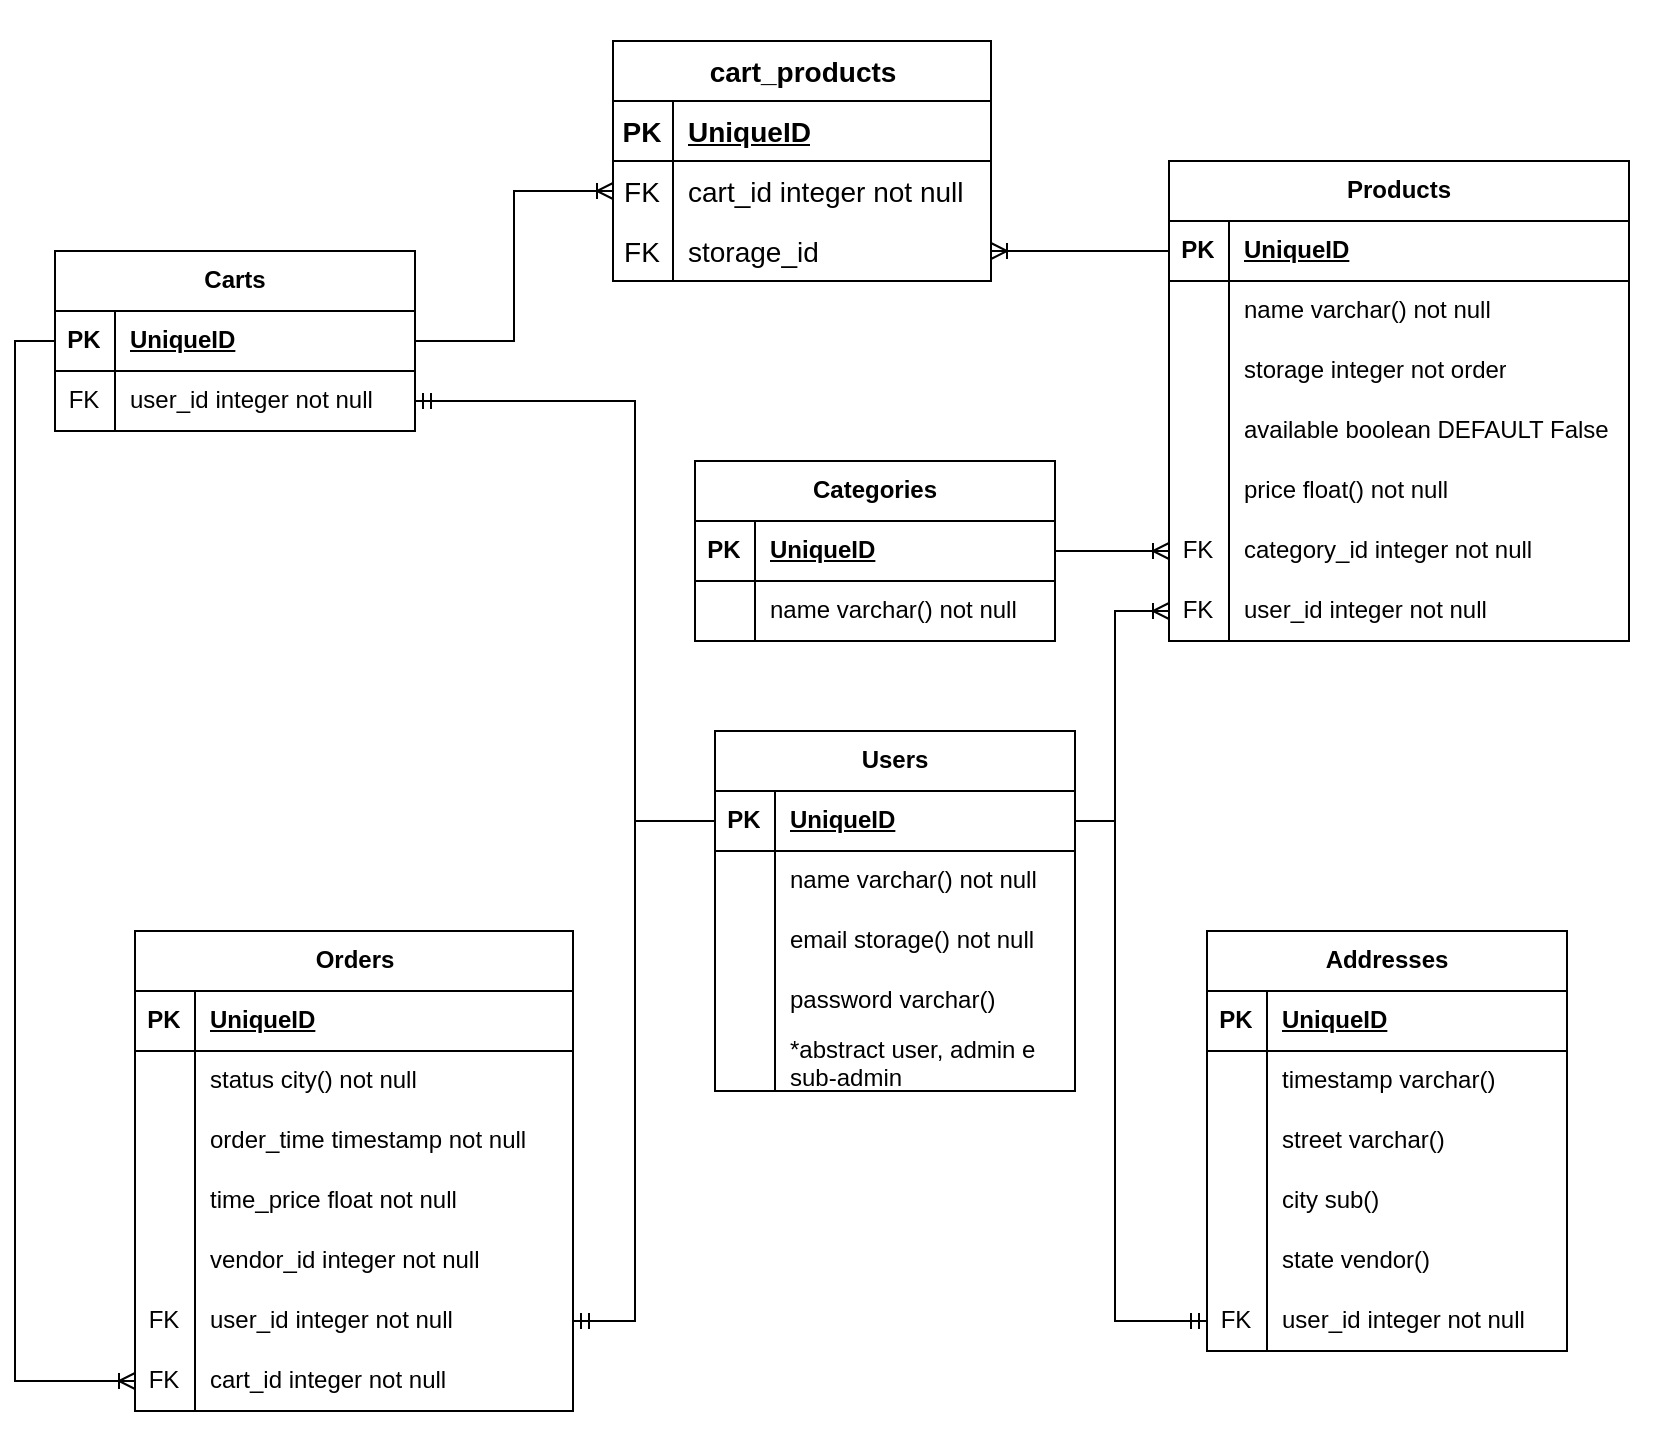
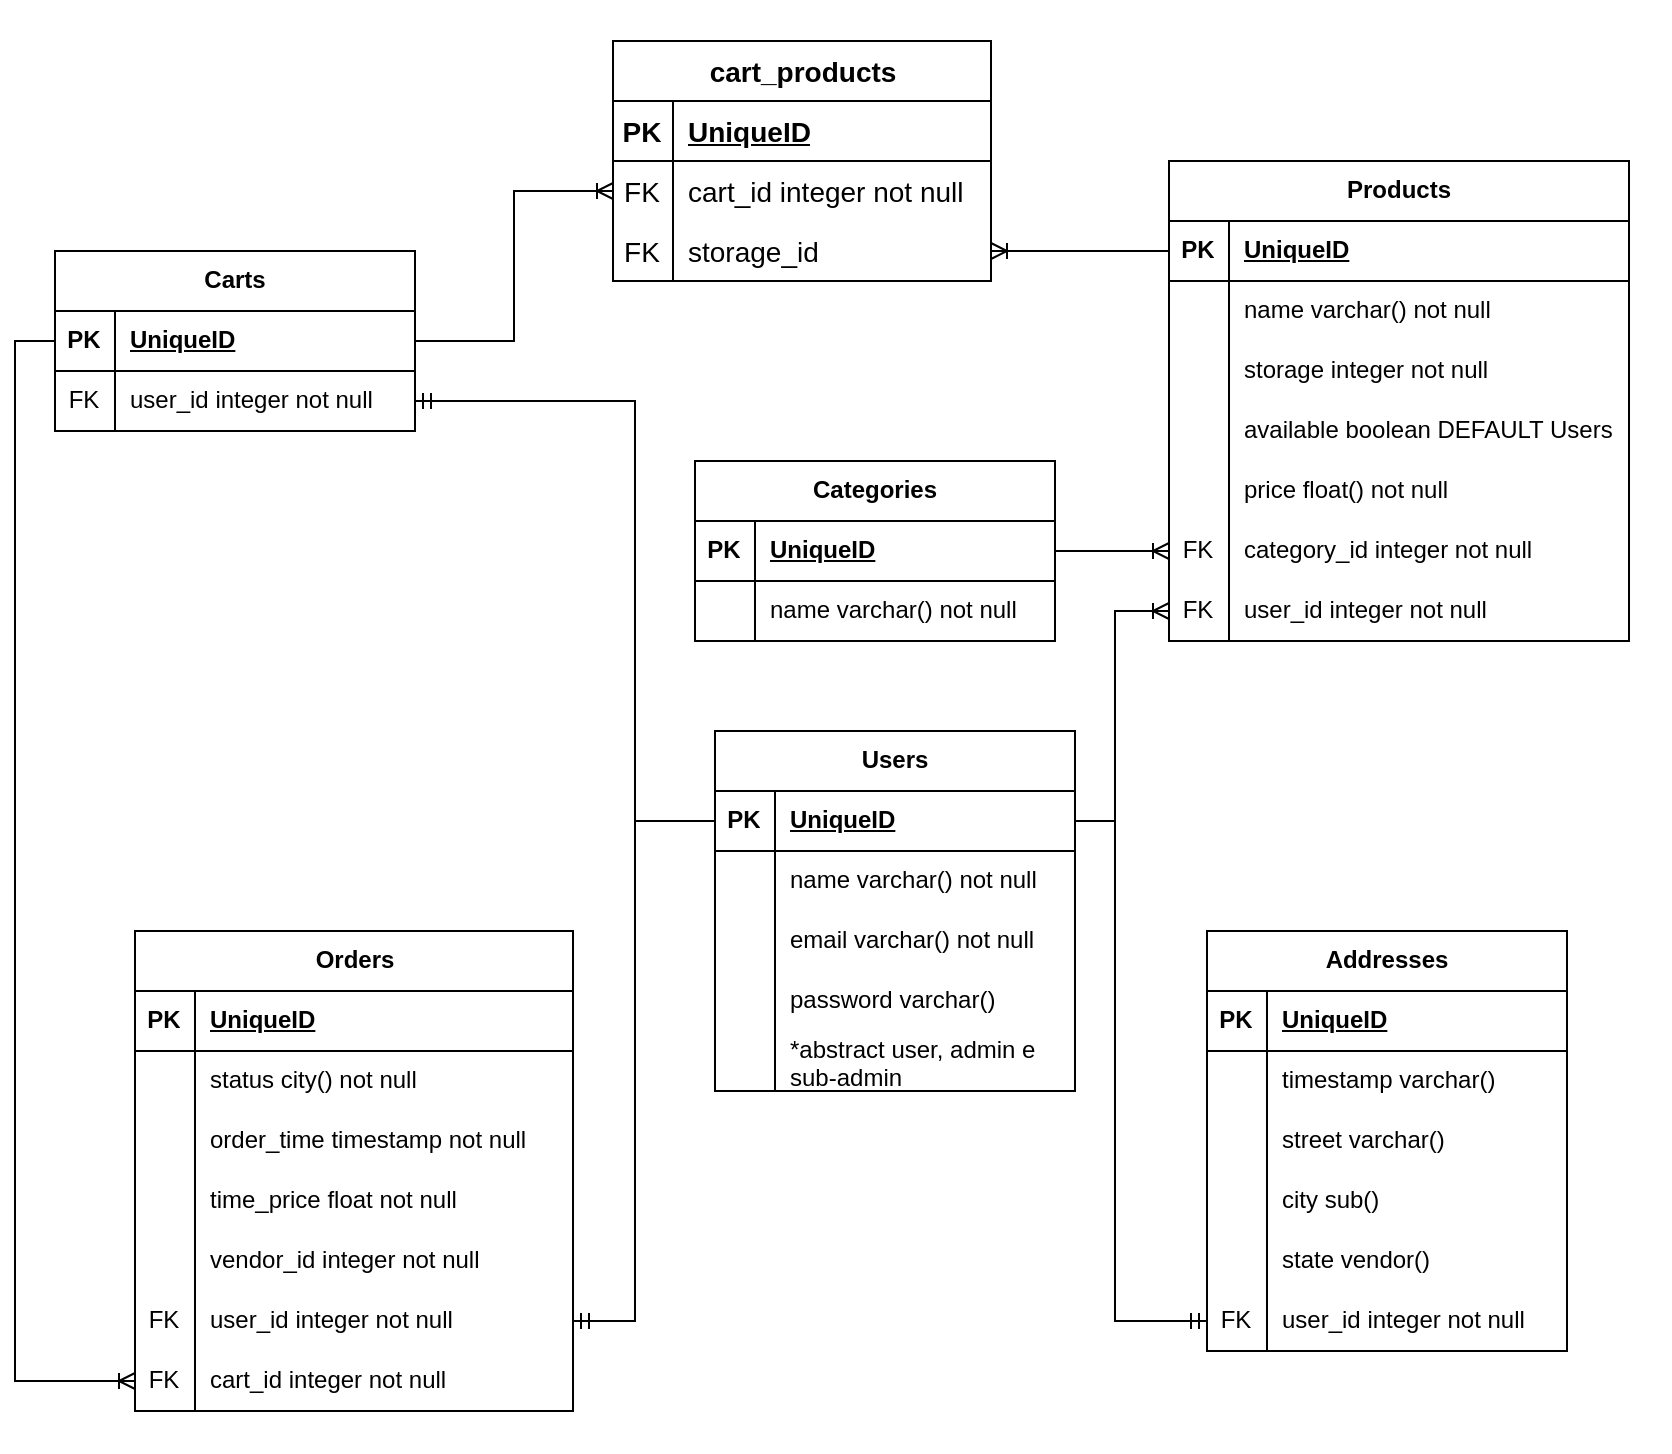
(1401, 371) -> (1388, 371)
(1428, 431) -> (1431, 431)
(930, 941) -> (930, 941)
